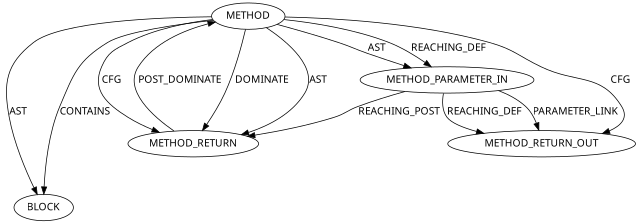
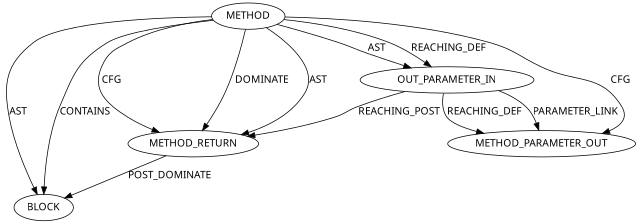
(139, 66) -> (119, 175)
(447, 80) -> (447, 80)
(542, 144) -> (542, 144)
